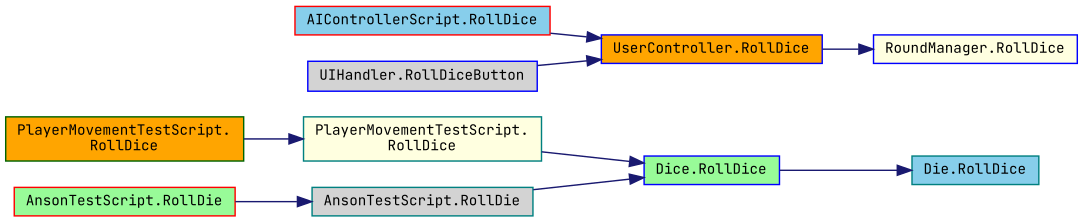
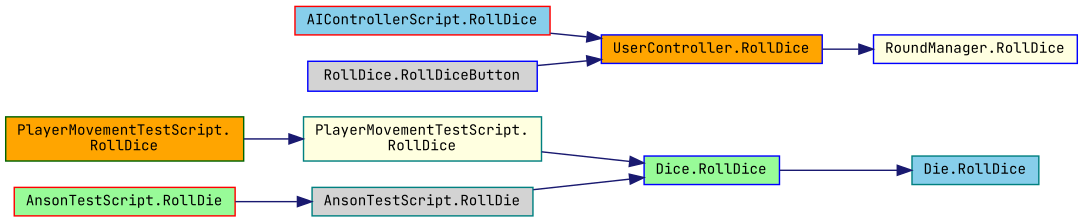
(423, 76) -> (423, 76)
